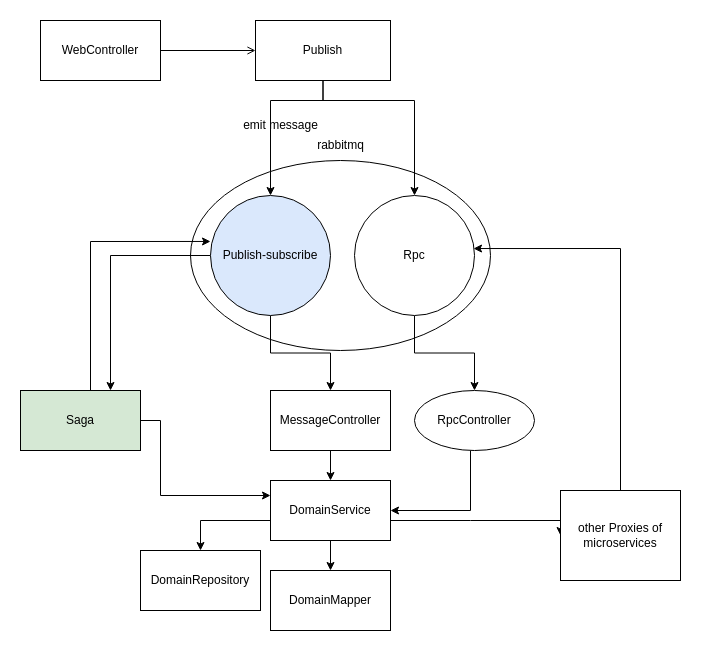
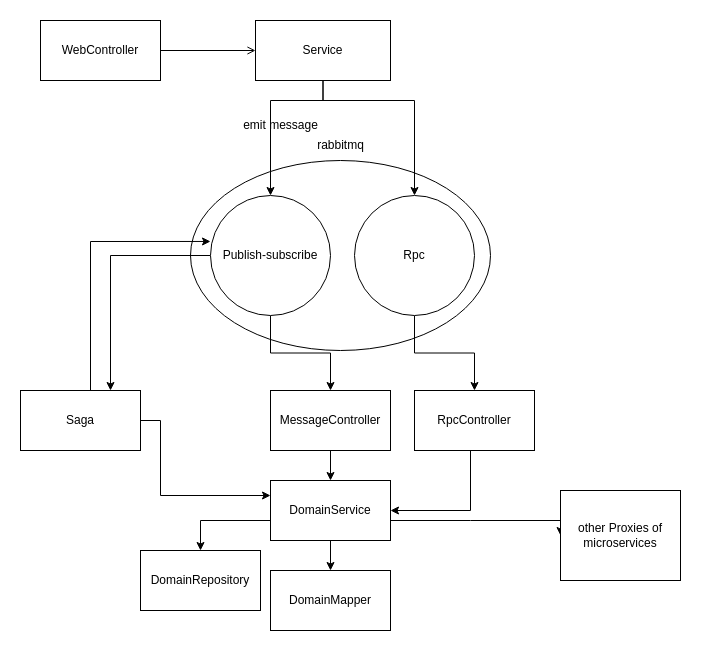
(323, 51) -> (323, 51)
(271, 256) -> (271, 256)
(621, 300) -> none
(81, 421) -> (81, 421)
(475, 421) -> (475, 421)
